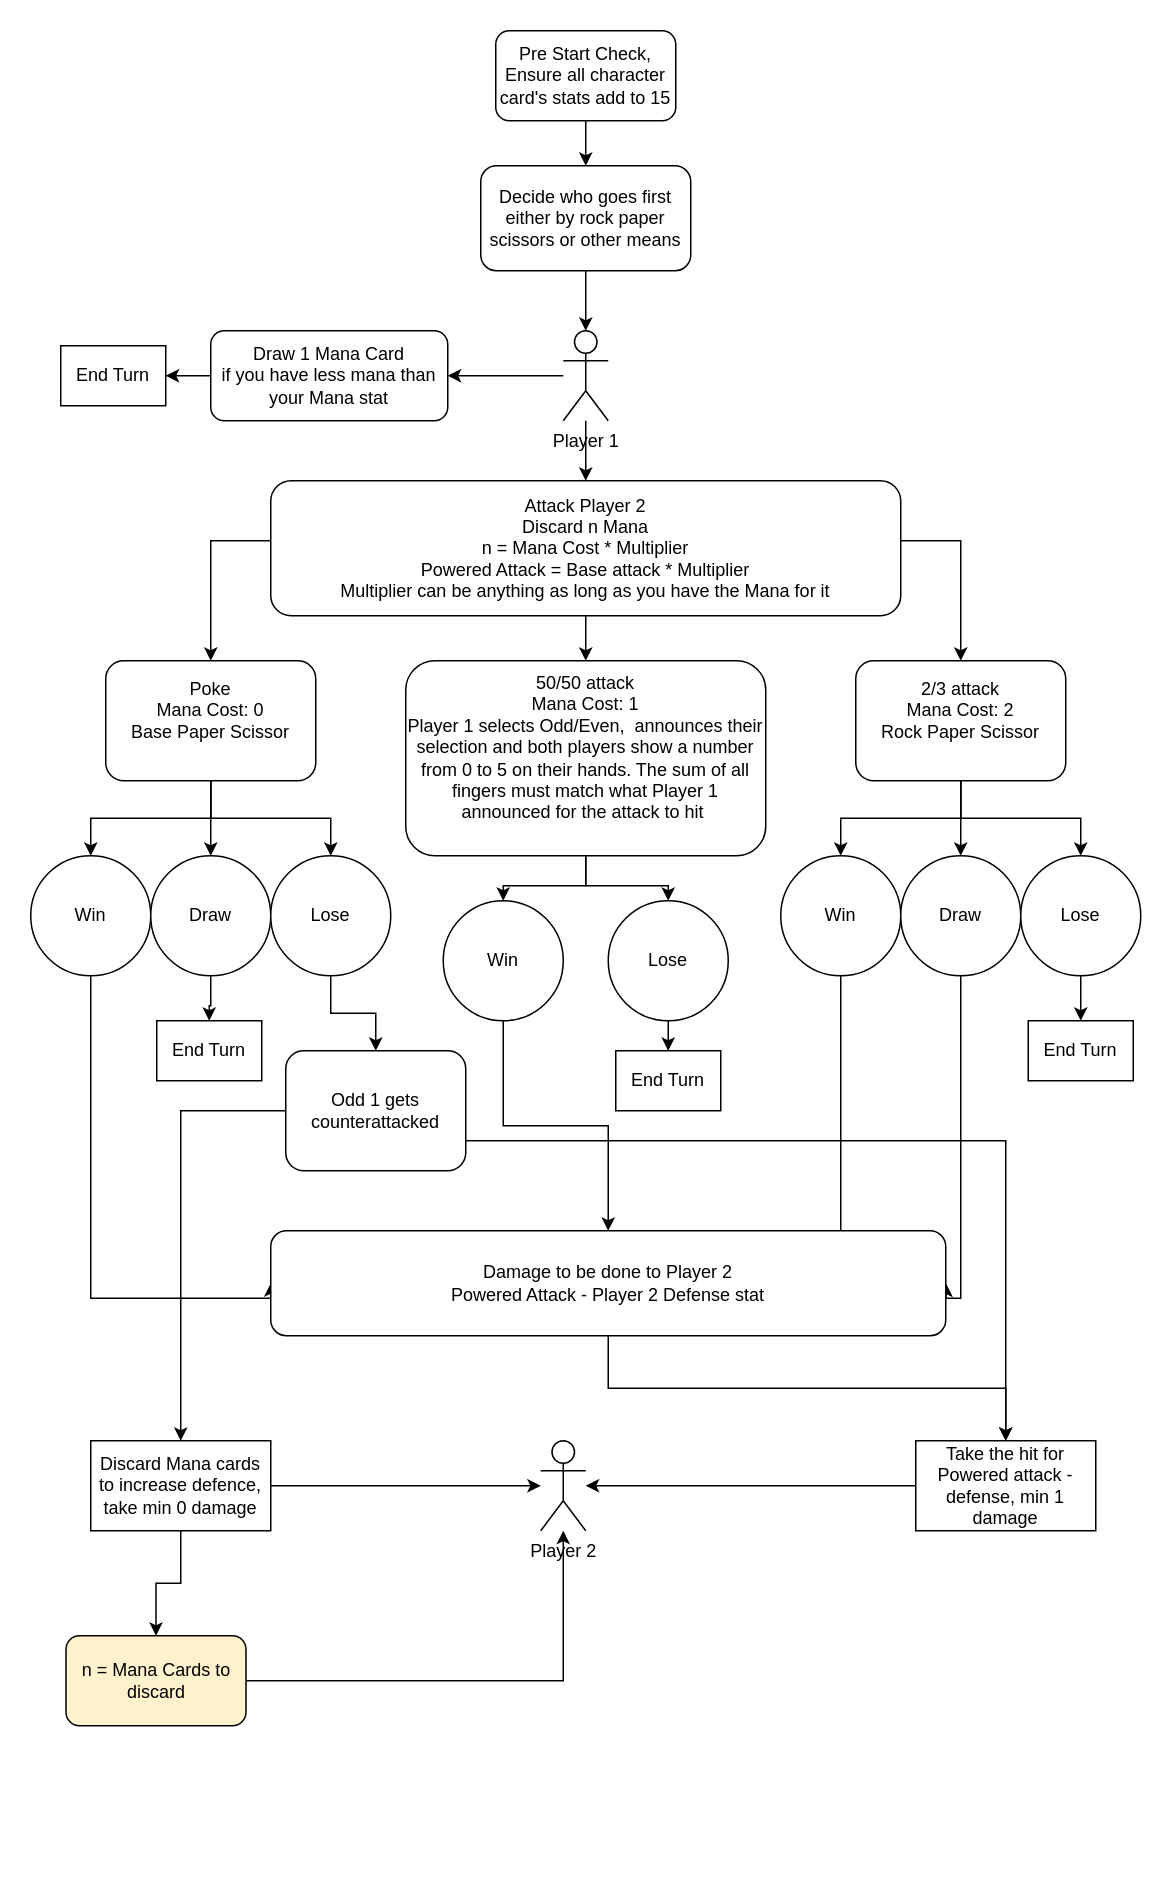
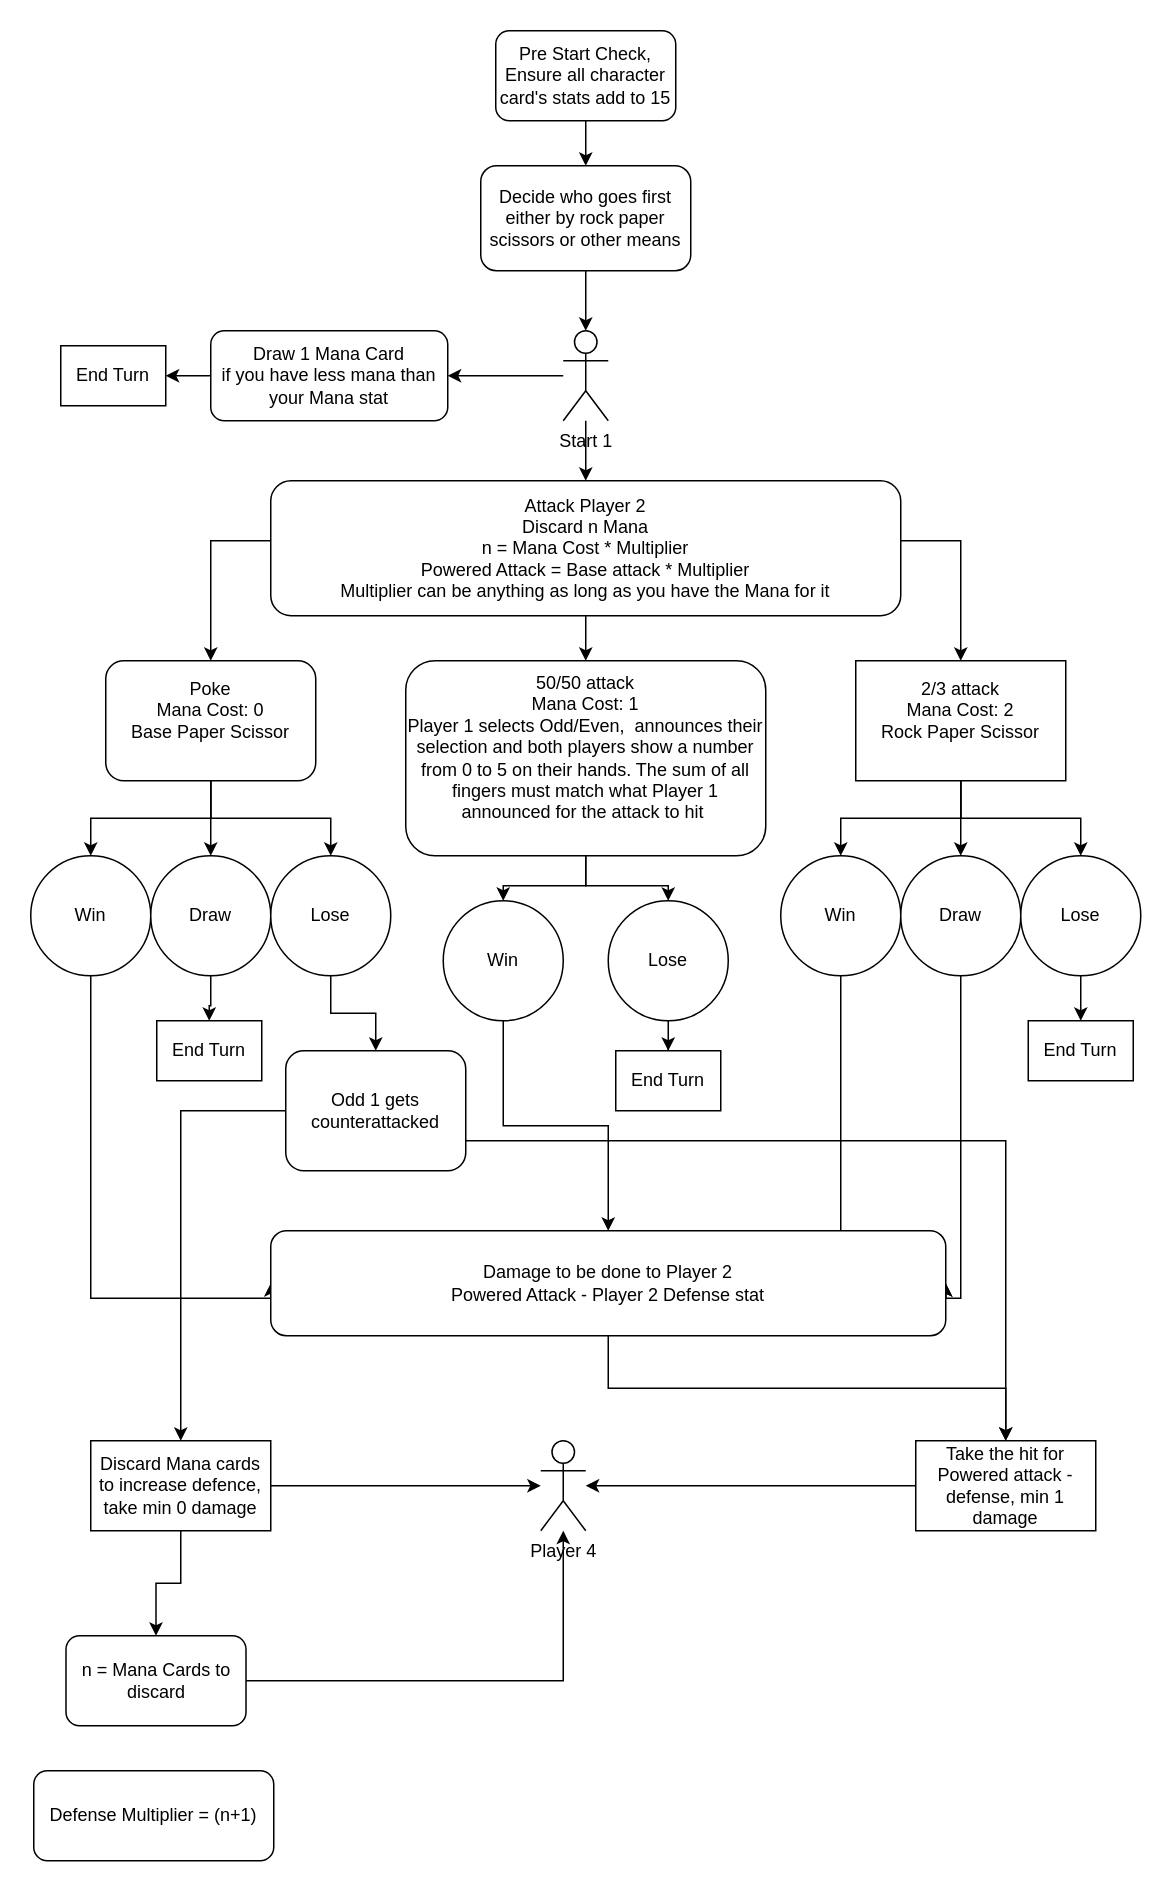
(587, 442) -> (587, 442)
(961, 721) -> (961, 721)
(564, 1552) -> (564, 1552)
(156, 1681) -> (156, 1681)
none -> (154, 1816)
